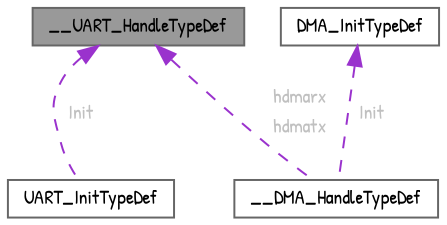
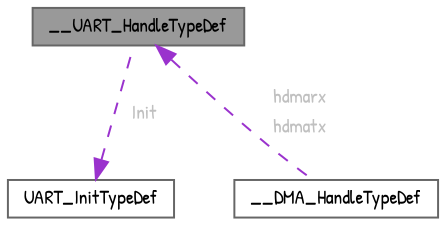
(360, 27) -> none
(54, 116) -> (117, 103)
